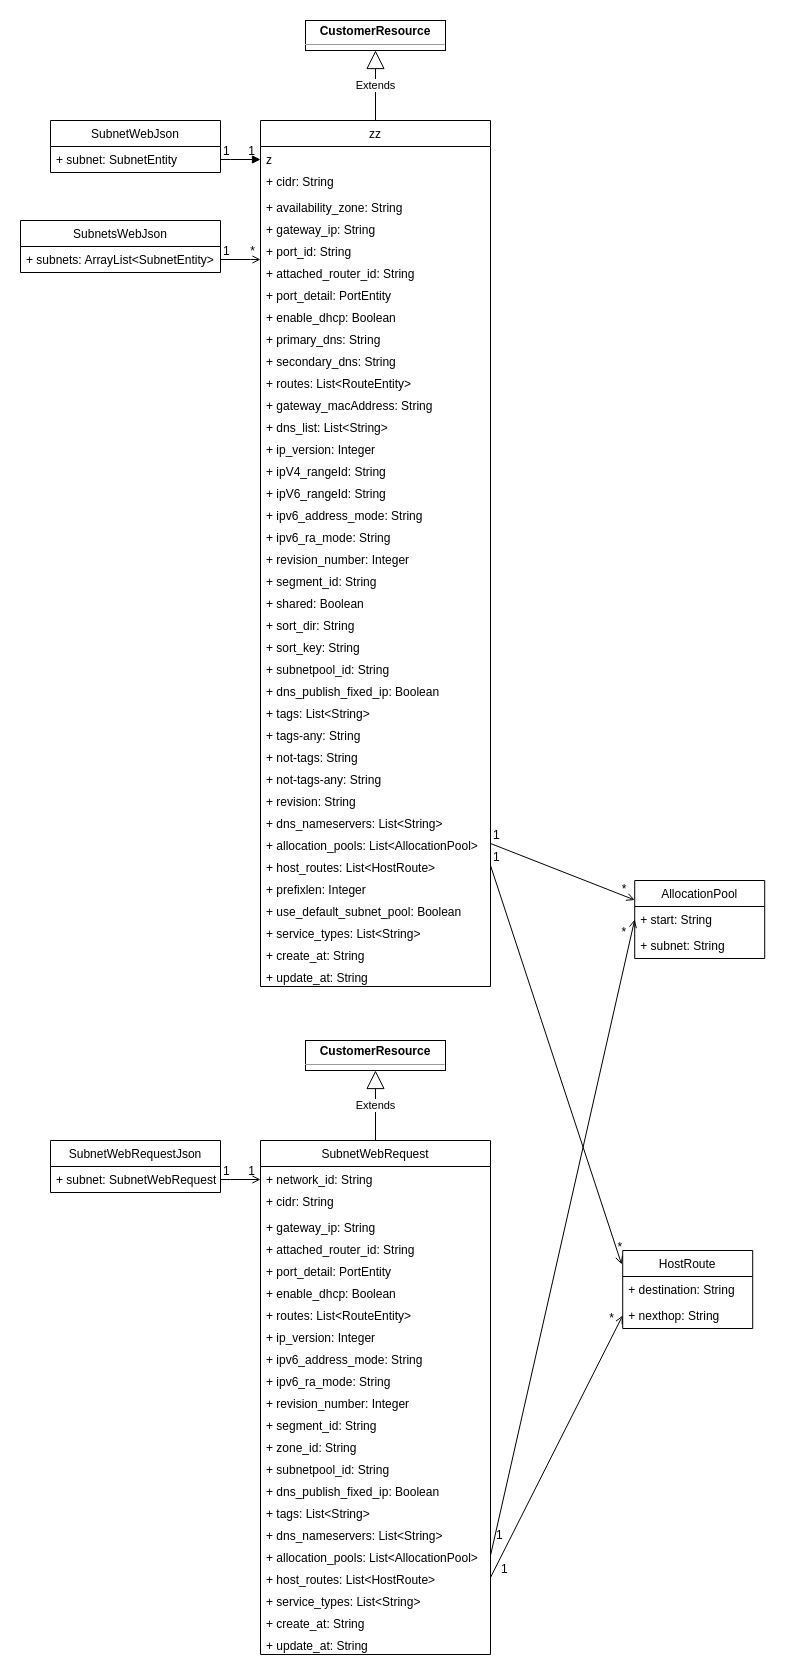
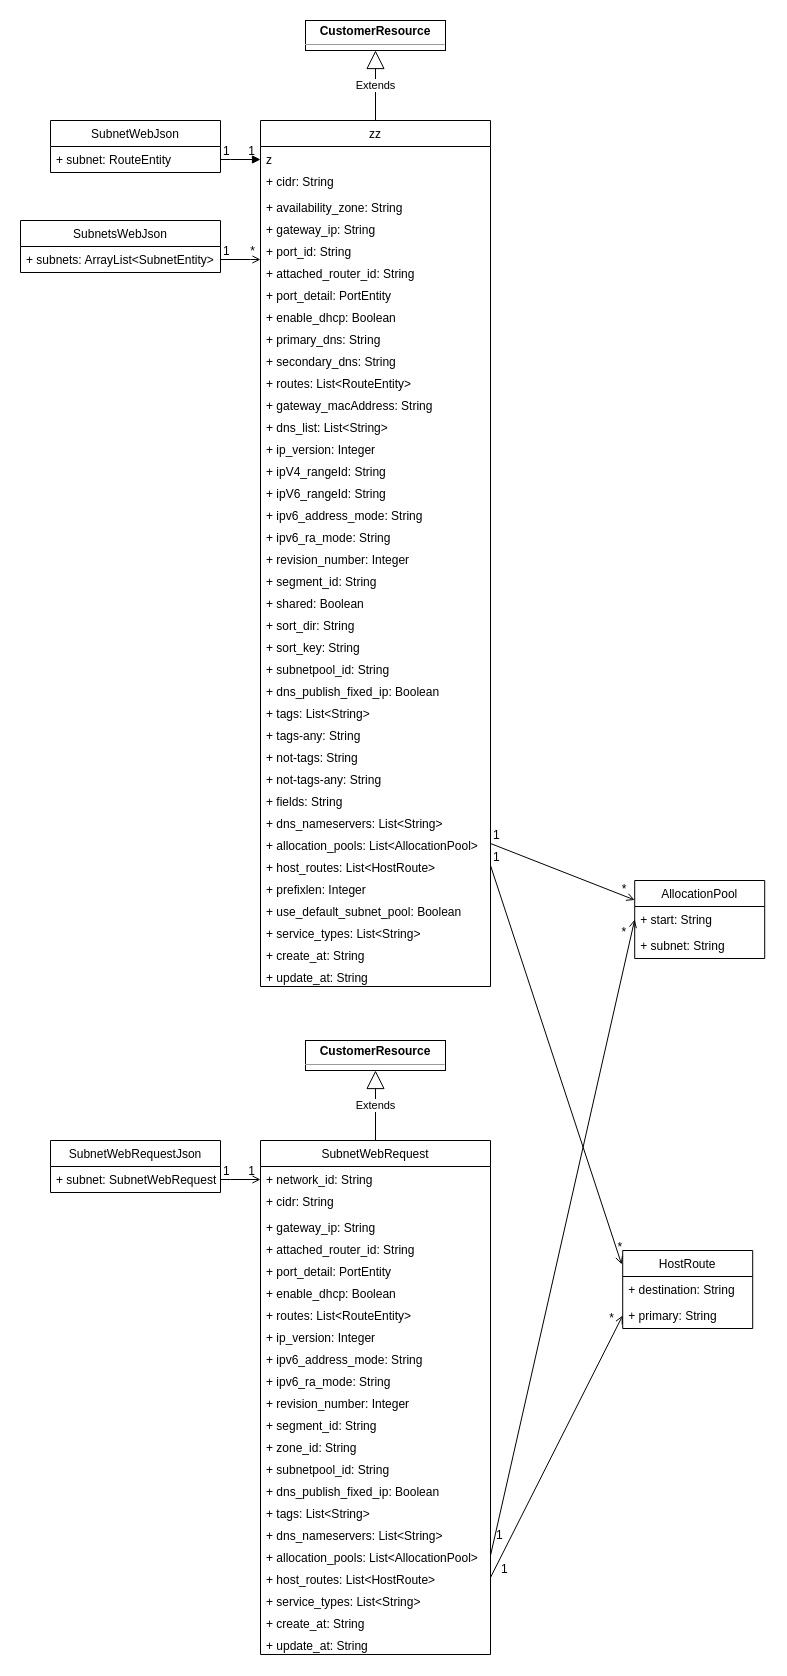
(124, 160) -> (120, 160)
(317, 802) -> (310, 802)
(679, 1316) -> (678, 1316)
